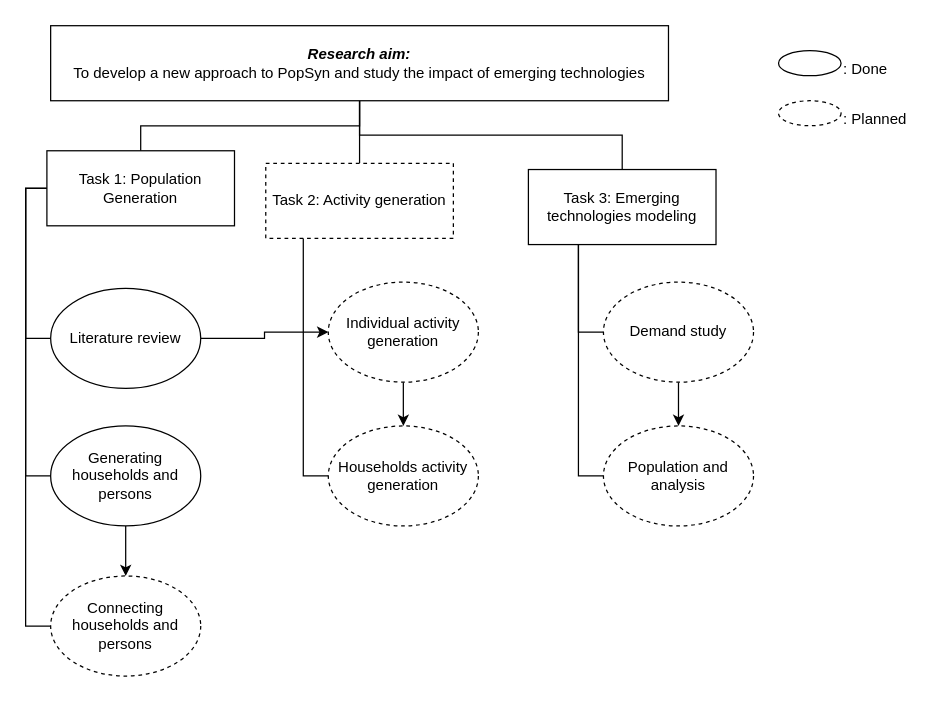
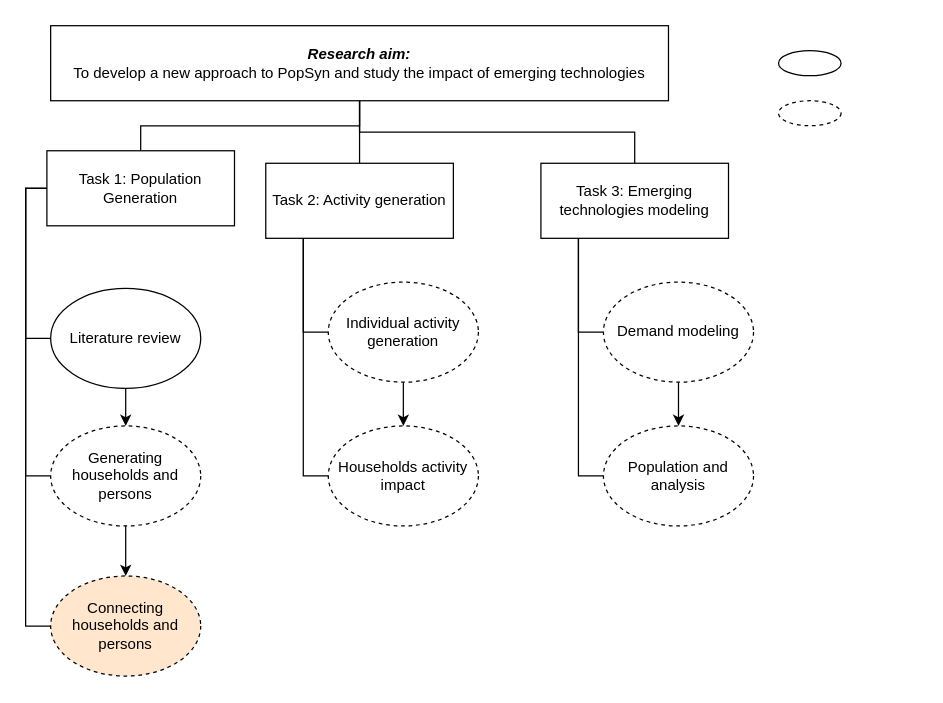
(878, 69) -> none
(878, 119) -> none
(359, 201) -> (359, 201)
(622, 207) -> (634, 201)
none -> (324, 332)
(678, 332) -> (678, 332)
(253, 338) -> (126, 411)
(126, 476) -> (126, 476)
(403, 476) -> (403, 476)
(126, 626) -> (126, 626)
